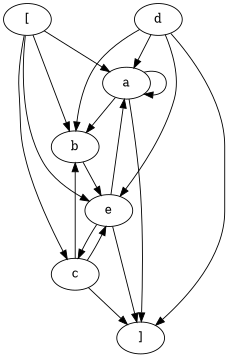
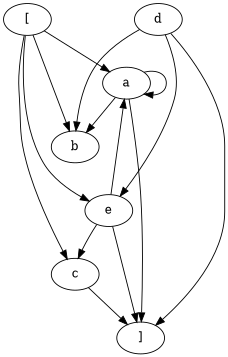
(144, 47) -> none
(90, 175) -> none
(75, 215) -> none
(95, 248) -> none
